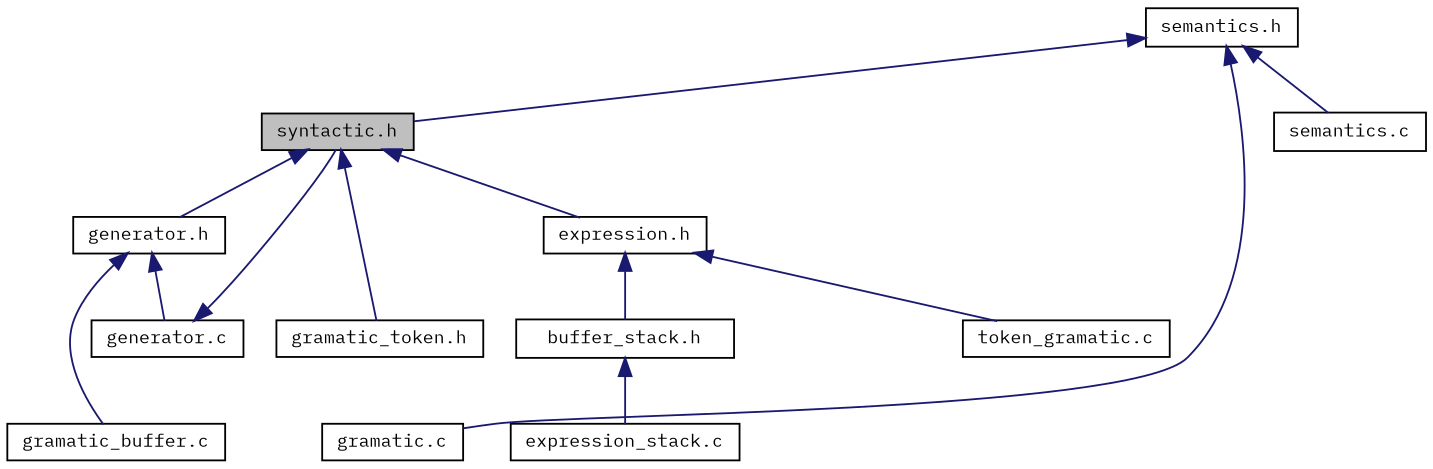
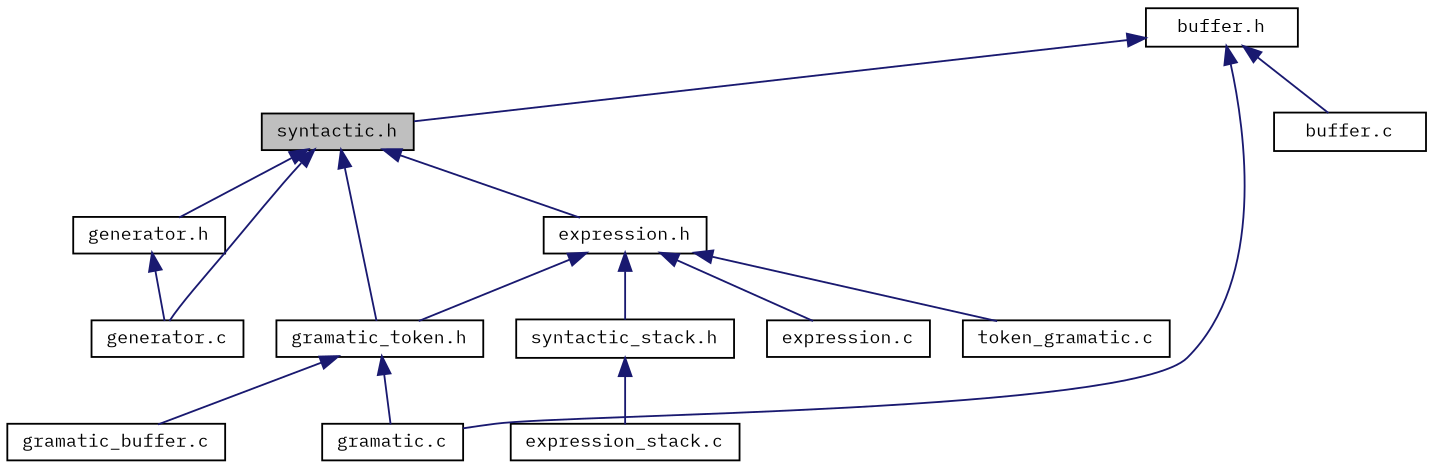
(1222, 27) -> (1222, 27)
(1350, 132) -> (1350, 132)
(275, 232) -> (235, 241)
none -> (494, 290)
(625, 339) -> (625, 339)
none -> (848, 339)
(70, 342) -> (240, 394)
none -> (387, 400)
